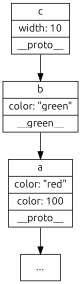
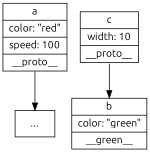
(40, 142) -> none
(40, 201) -> (35, 45)
